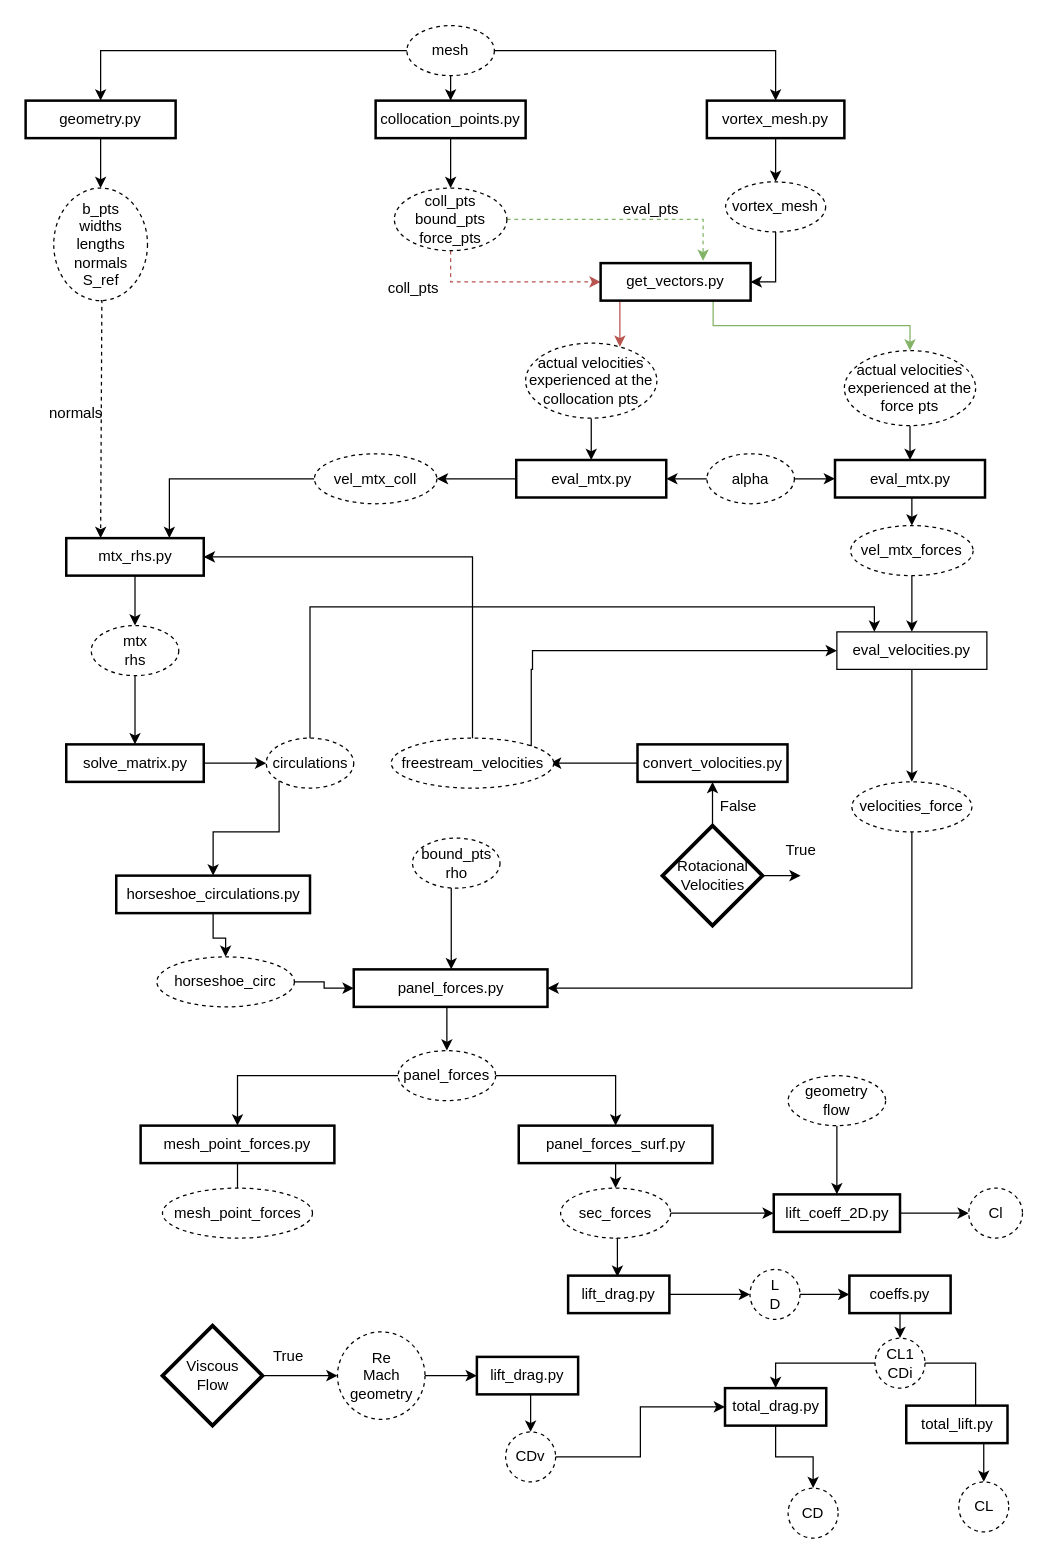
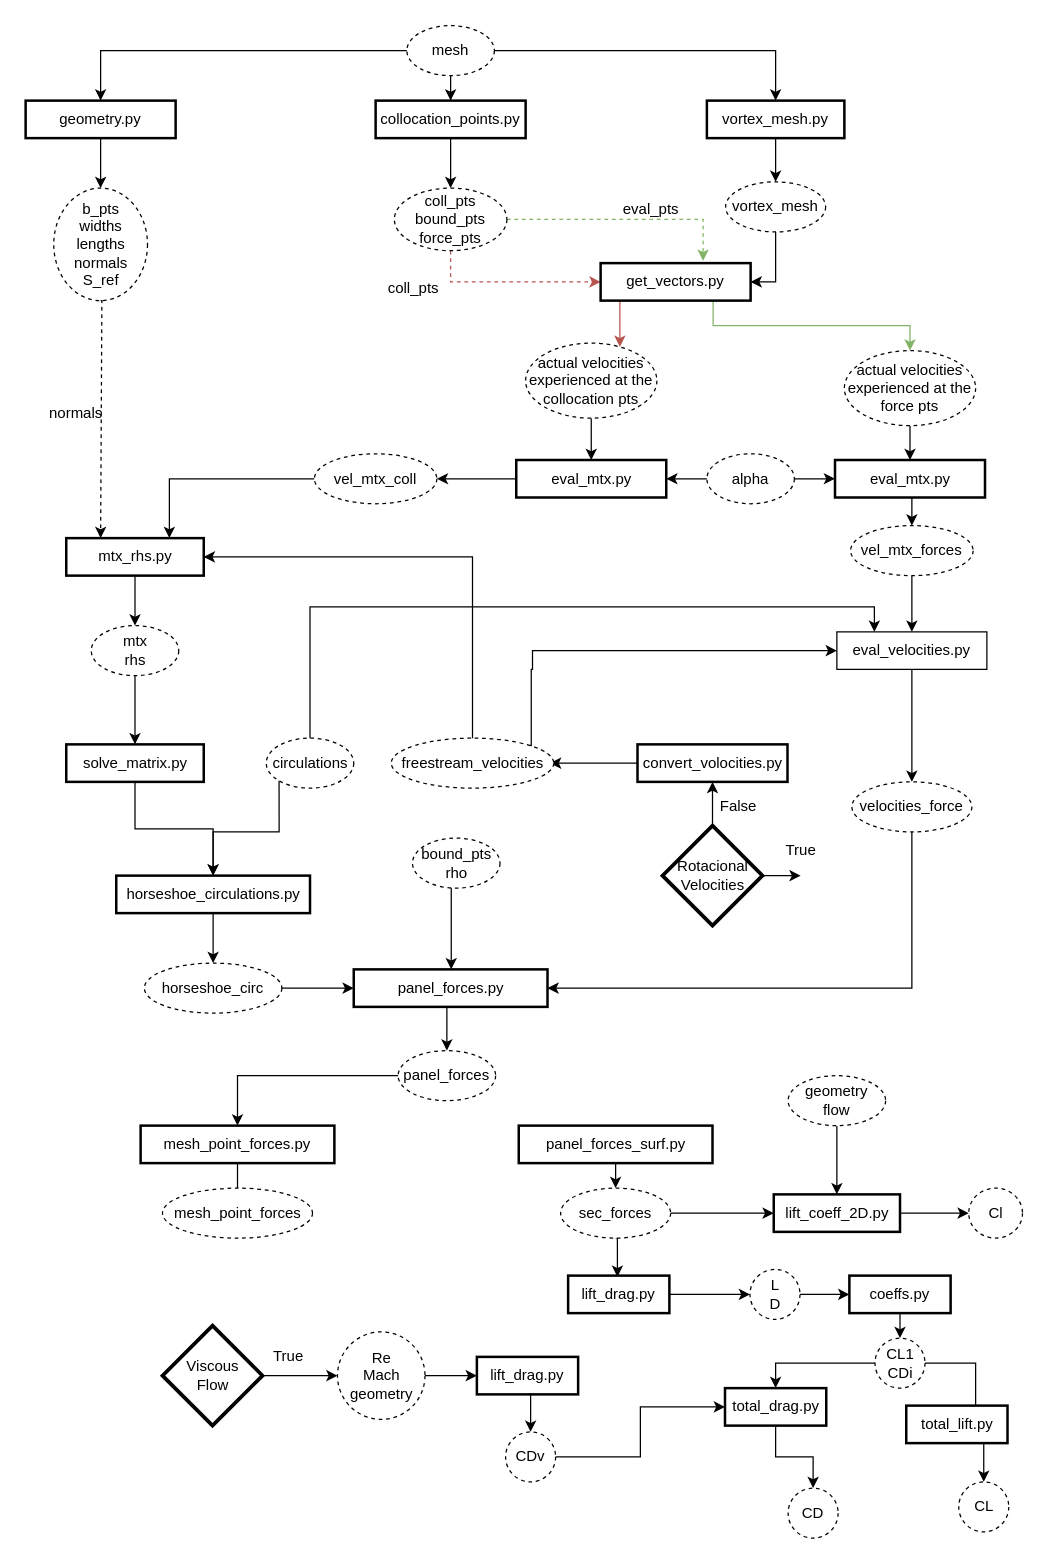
(231, 763) -> (150, 829)
(226, 982) -> (213, 988)
(577, 1076) -> none
